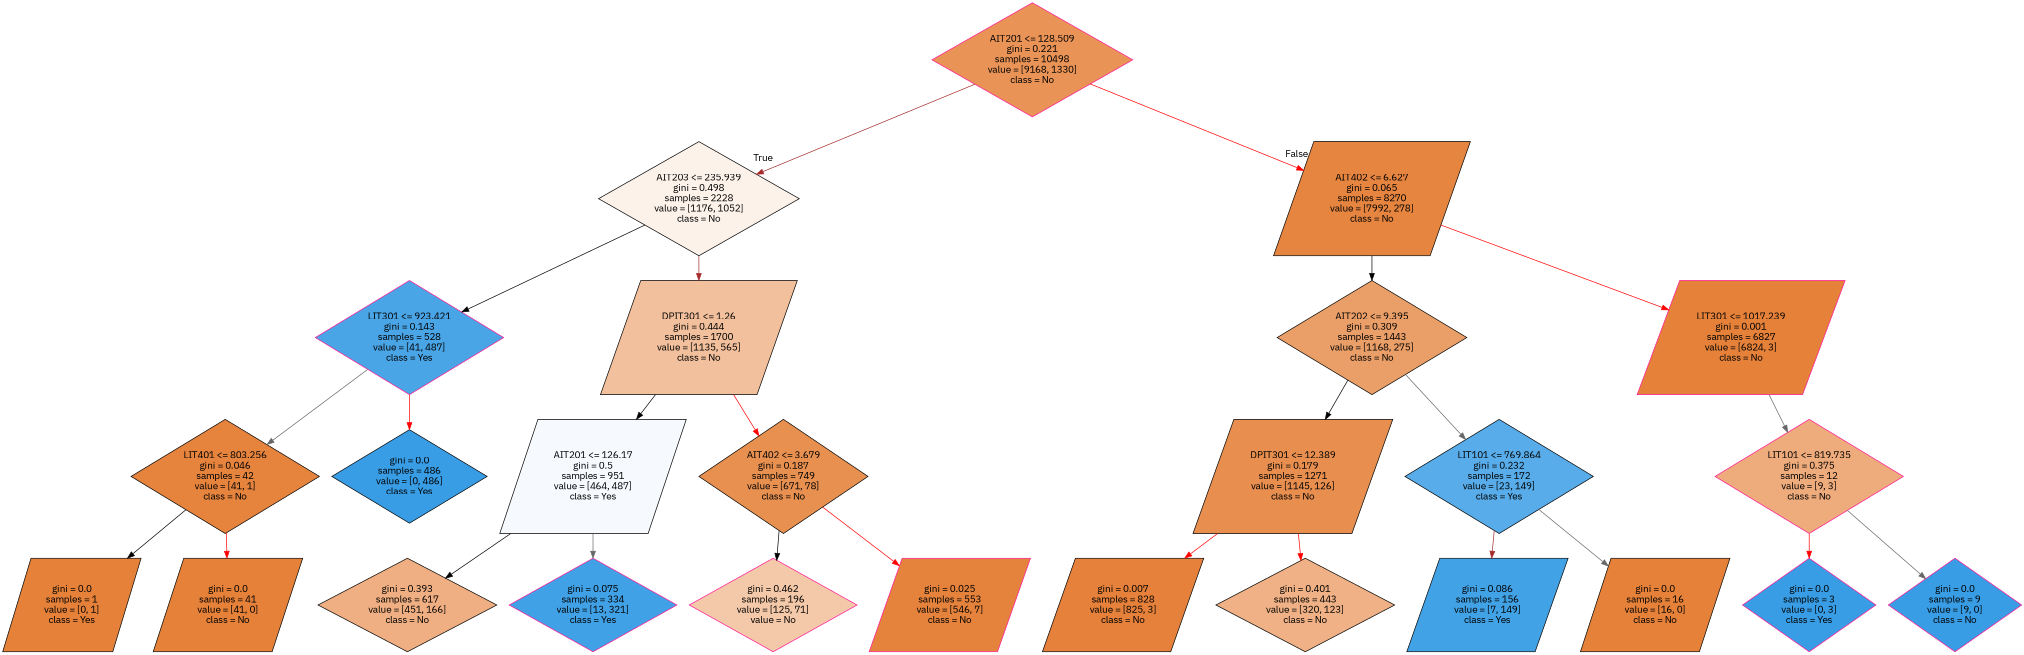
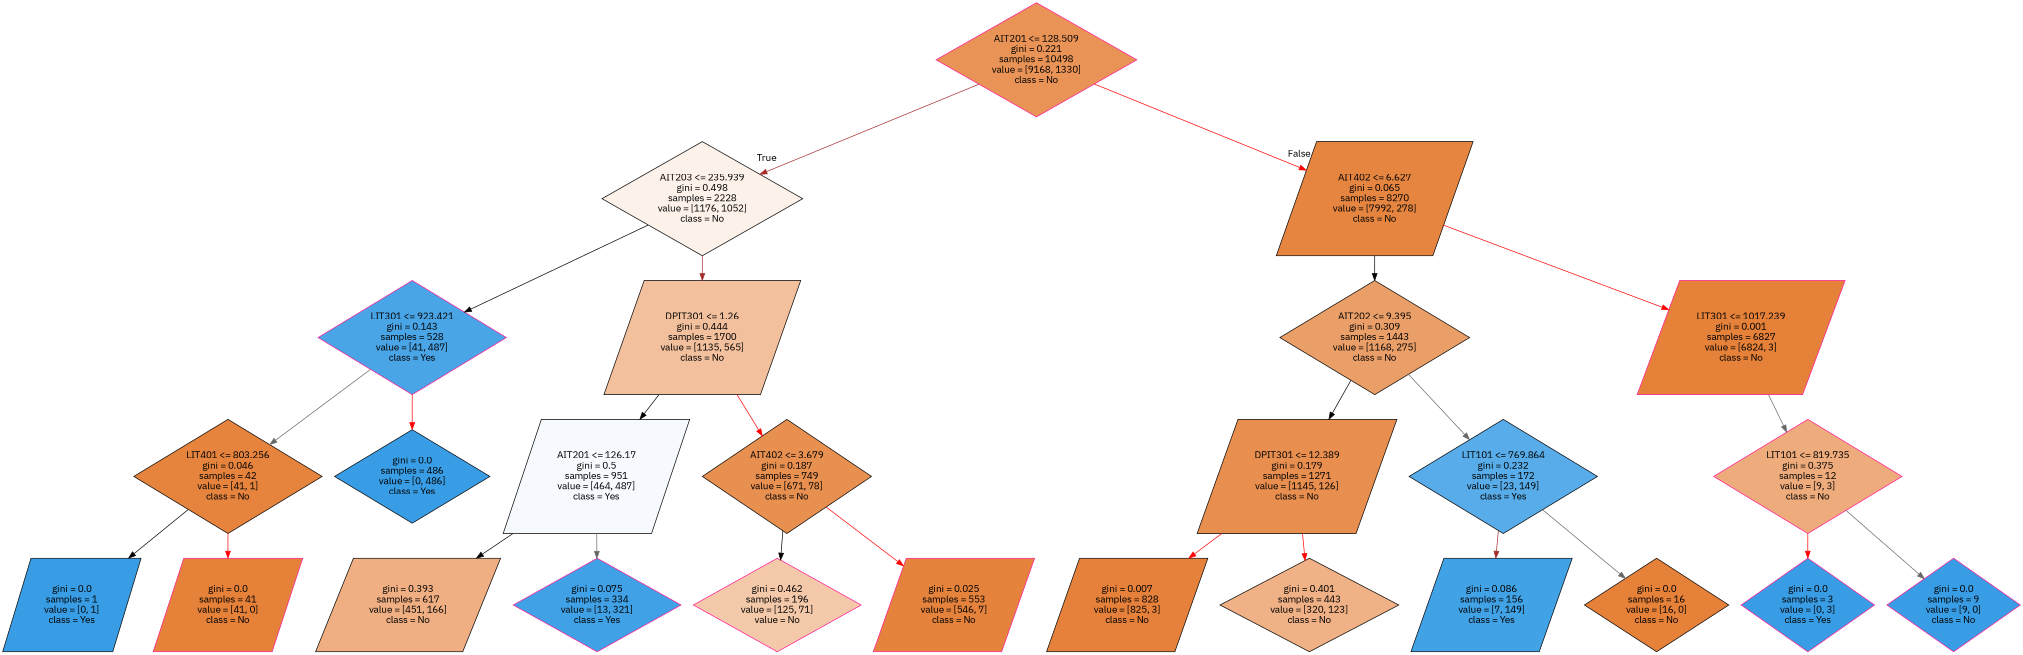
(72, 605) -> (72, 605)
(228, 605) -> (228, 605)
(407, 605) -> (408, 605)
(1655, 605) -> (1657, 605)
